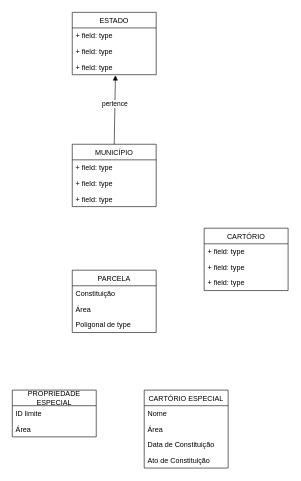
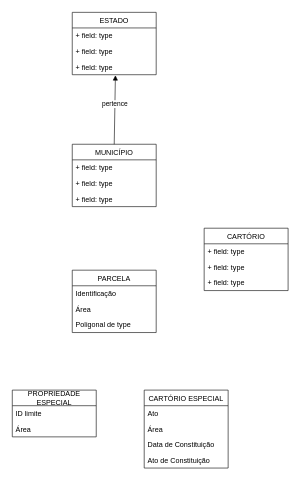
(98, 294) -> (100, 294)
(156, 414) -> (154, 414)
